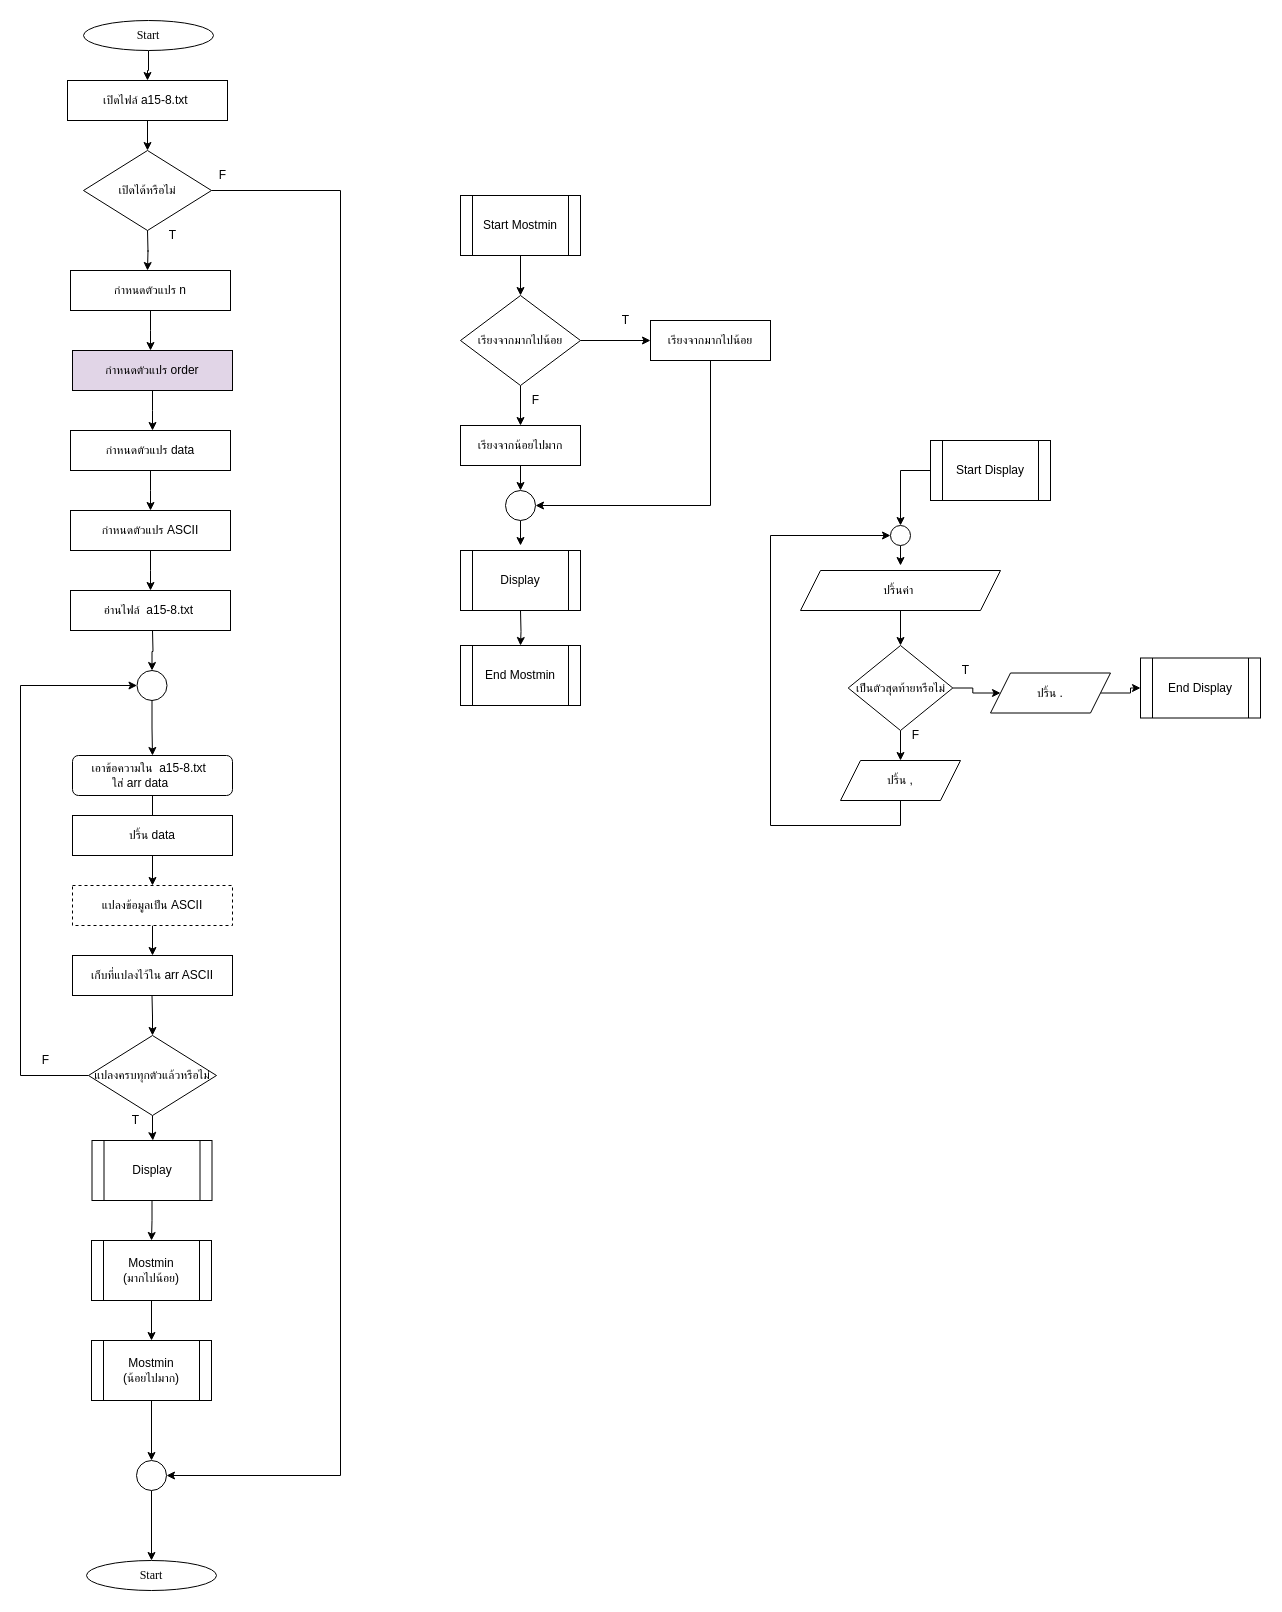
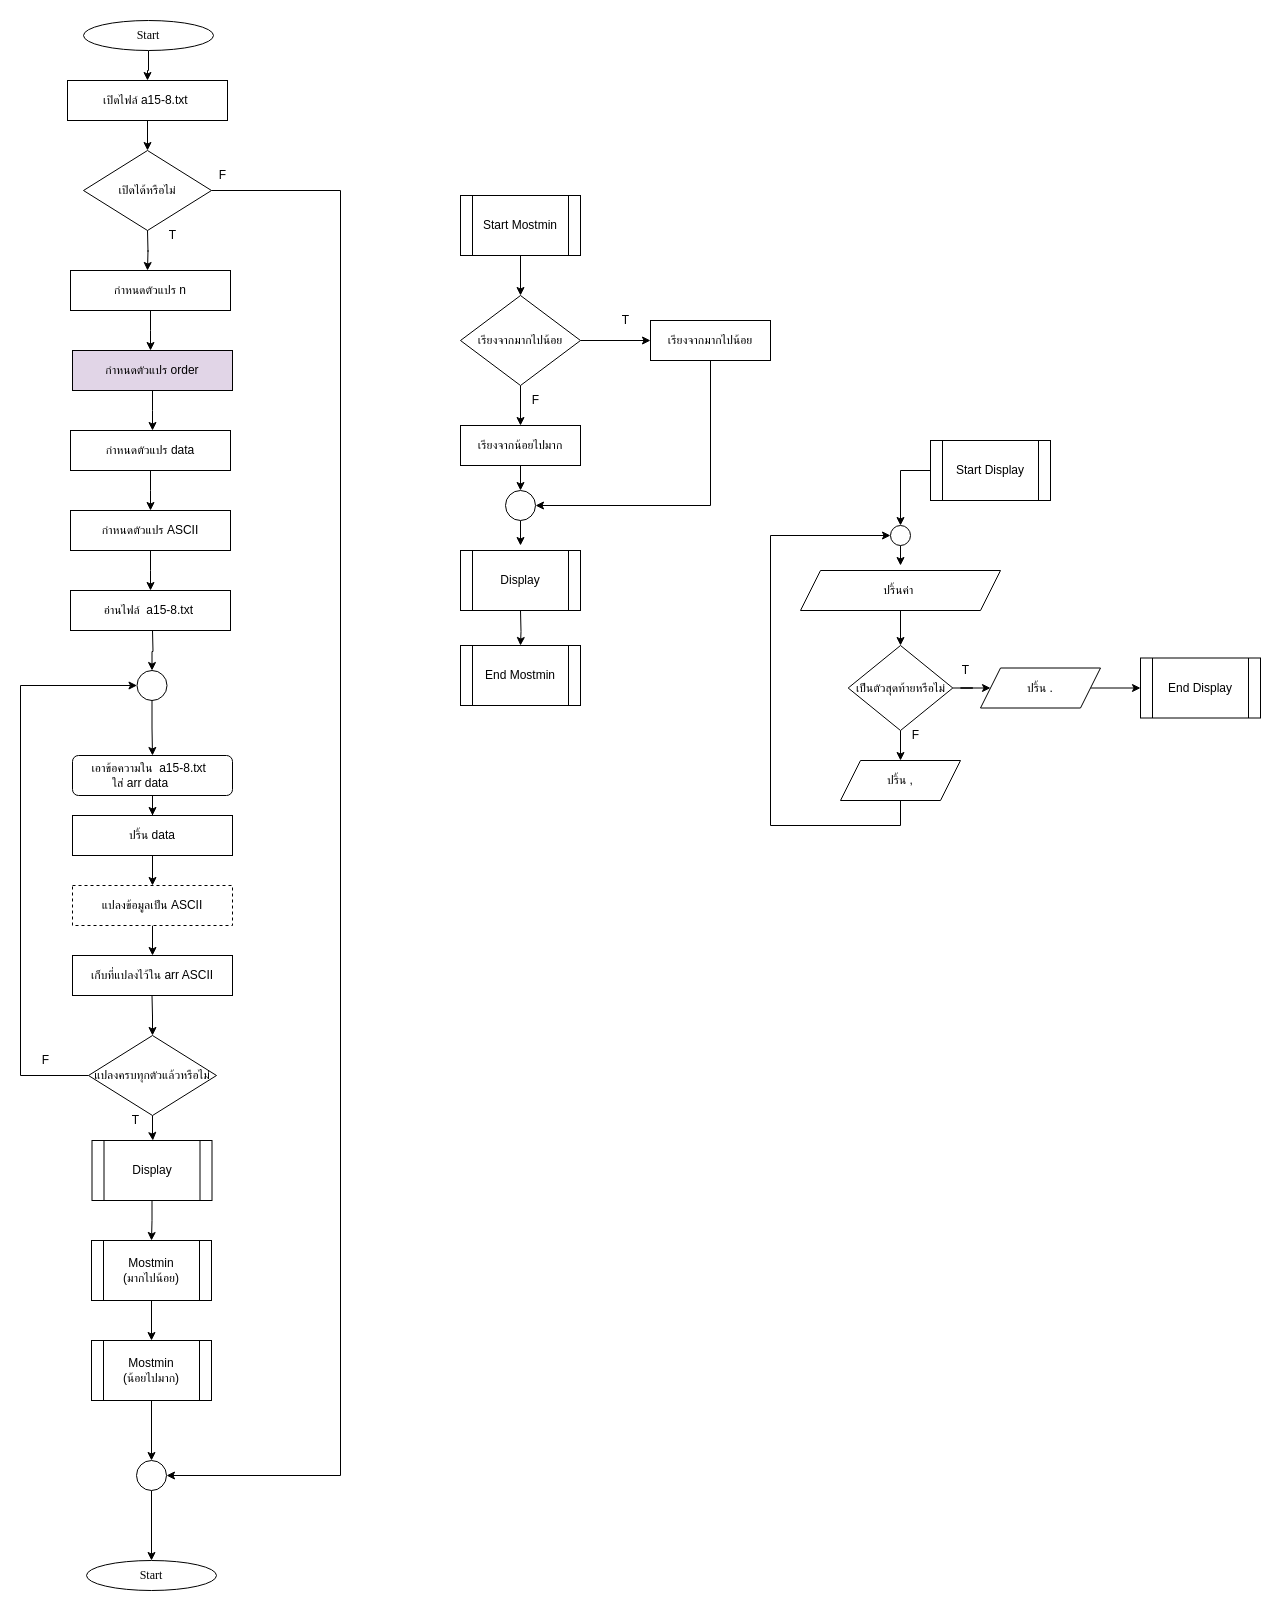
(1051, 693) -> (1041, 688)
(153, 810) -> (153, 807)
